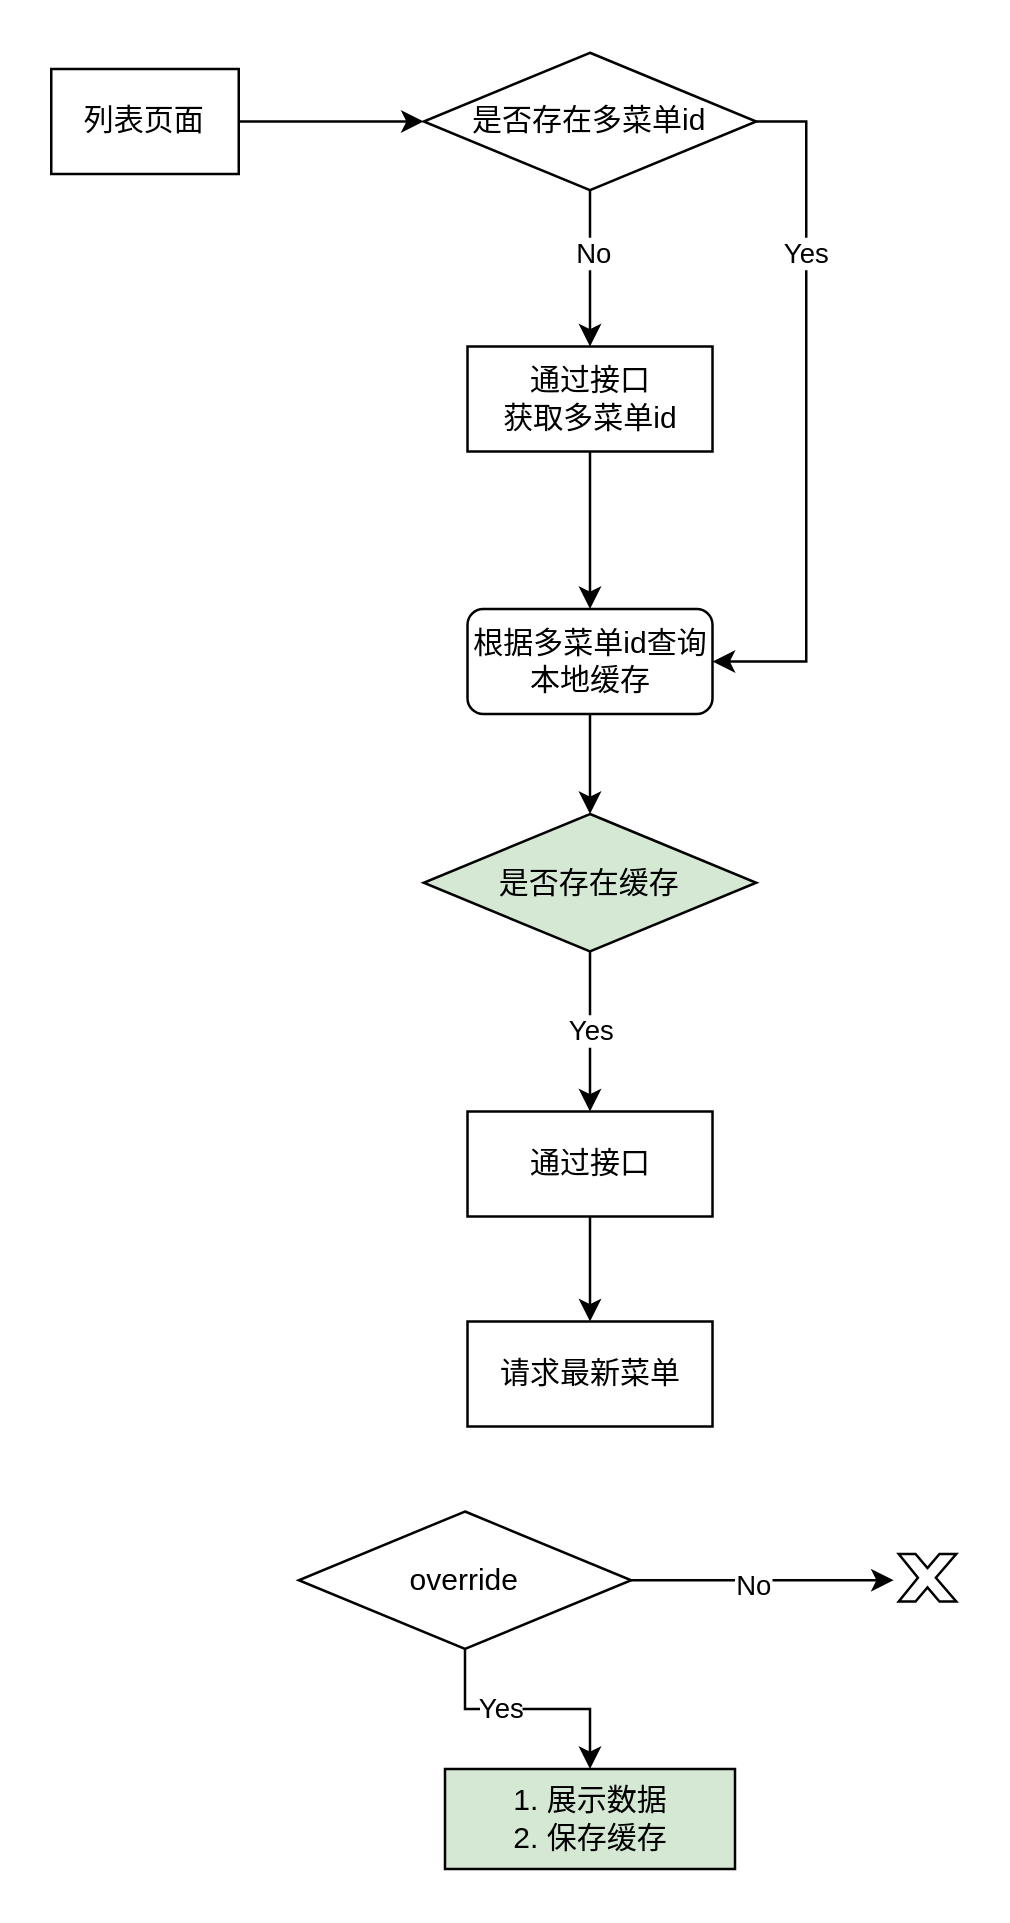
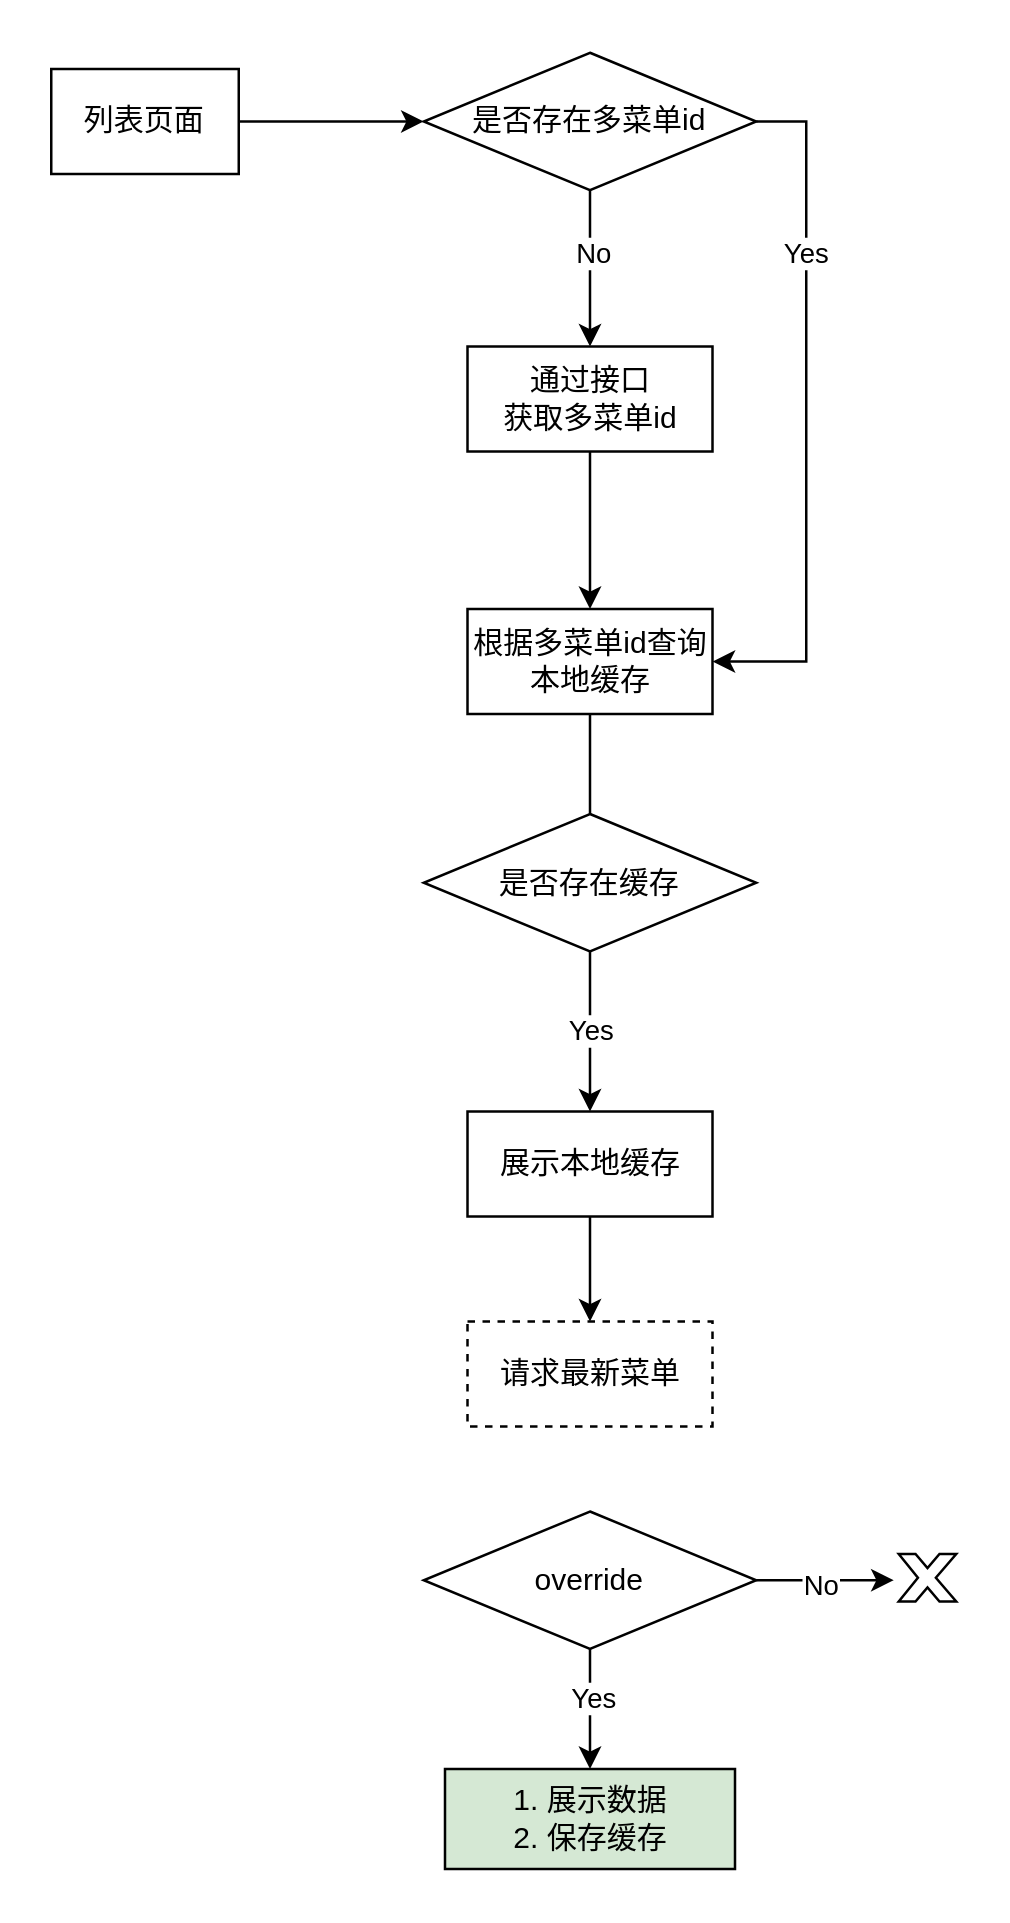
(590, 661) -> (590, 661)
(590, 795) -> (590, 802)
(590, 883) -> (590, 883)
(591, 1164) -> (591, 1164)
(590, 1374) -> (590, 1374)
(465, 1580) -> (590, 1580)
